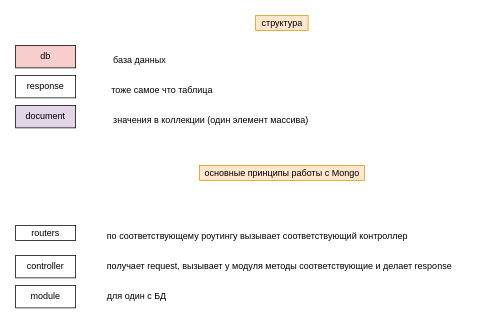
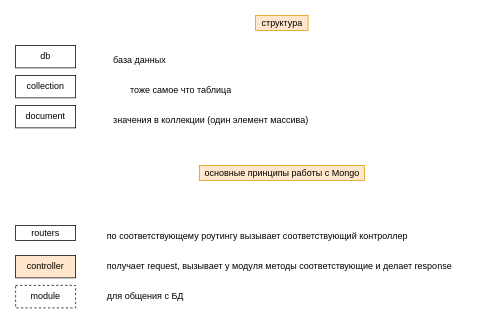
(45, 57) -> (45, 57)
(45, 87) -> (45, 87)
(162, 90) -> (180, 90)
(45, 117) -> (45, 117)
(45, 267) -> (45, 267)
(45, 297) -> (45, 297)
(136, 297) -> (144, 297)
